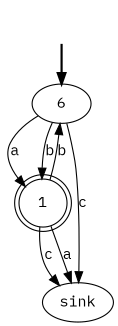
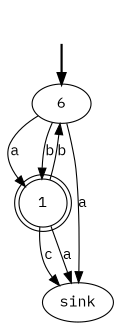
(83, 203) -> (83, 203)
